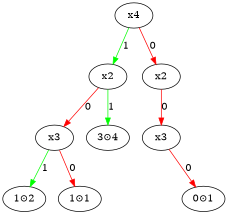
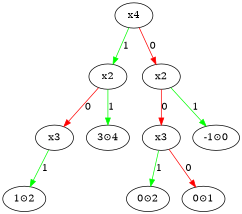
none -> (216, 138)
(80, 199) -> none
none -> (148, 199)
